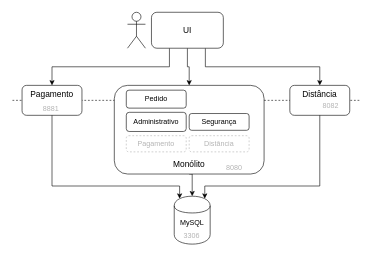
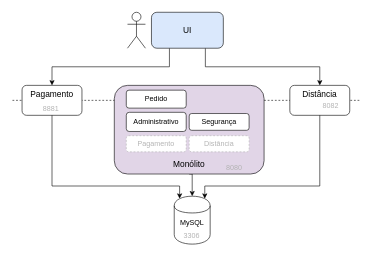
(188, 30) -> (188, 30)
(188, 59) -> none
(189, 165) -> (189, 165)
